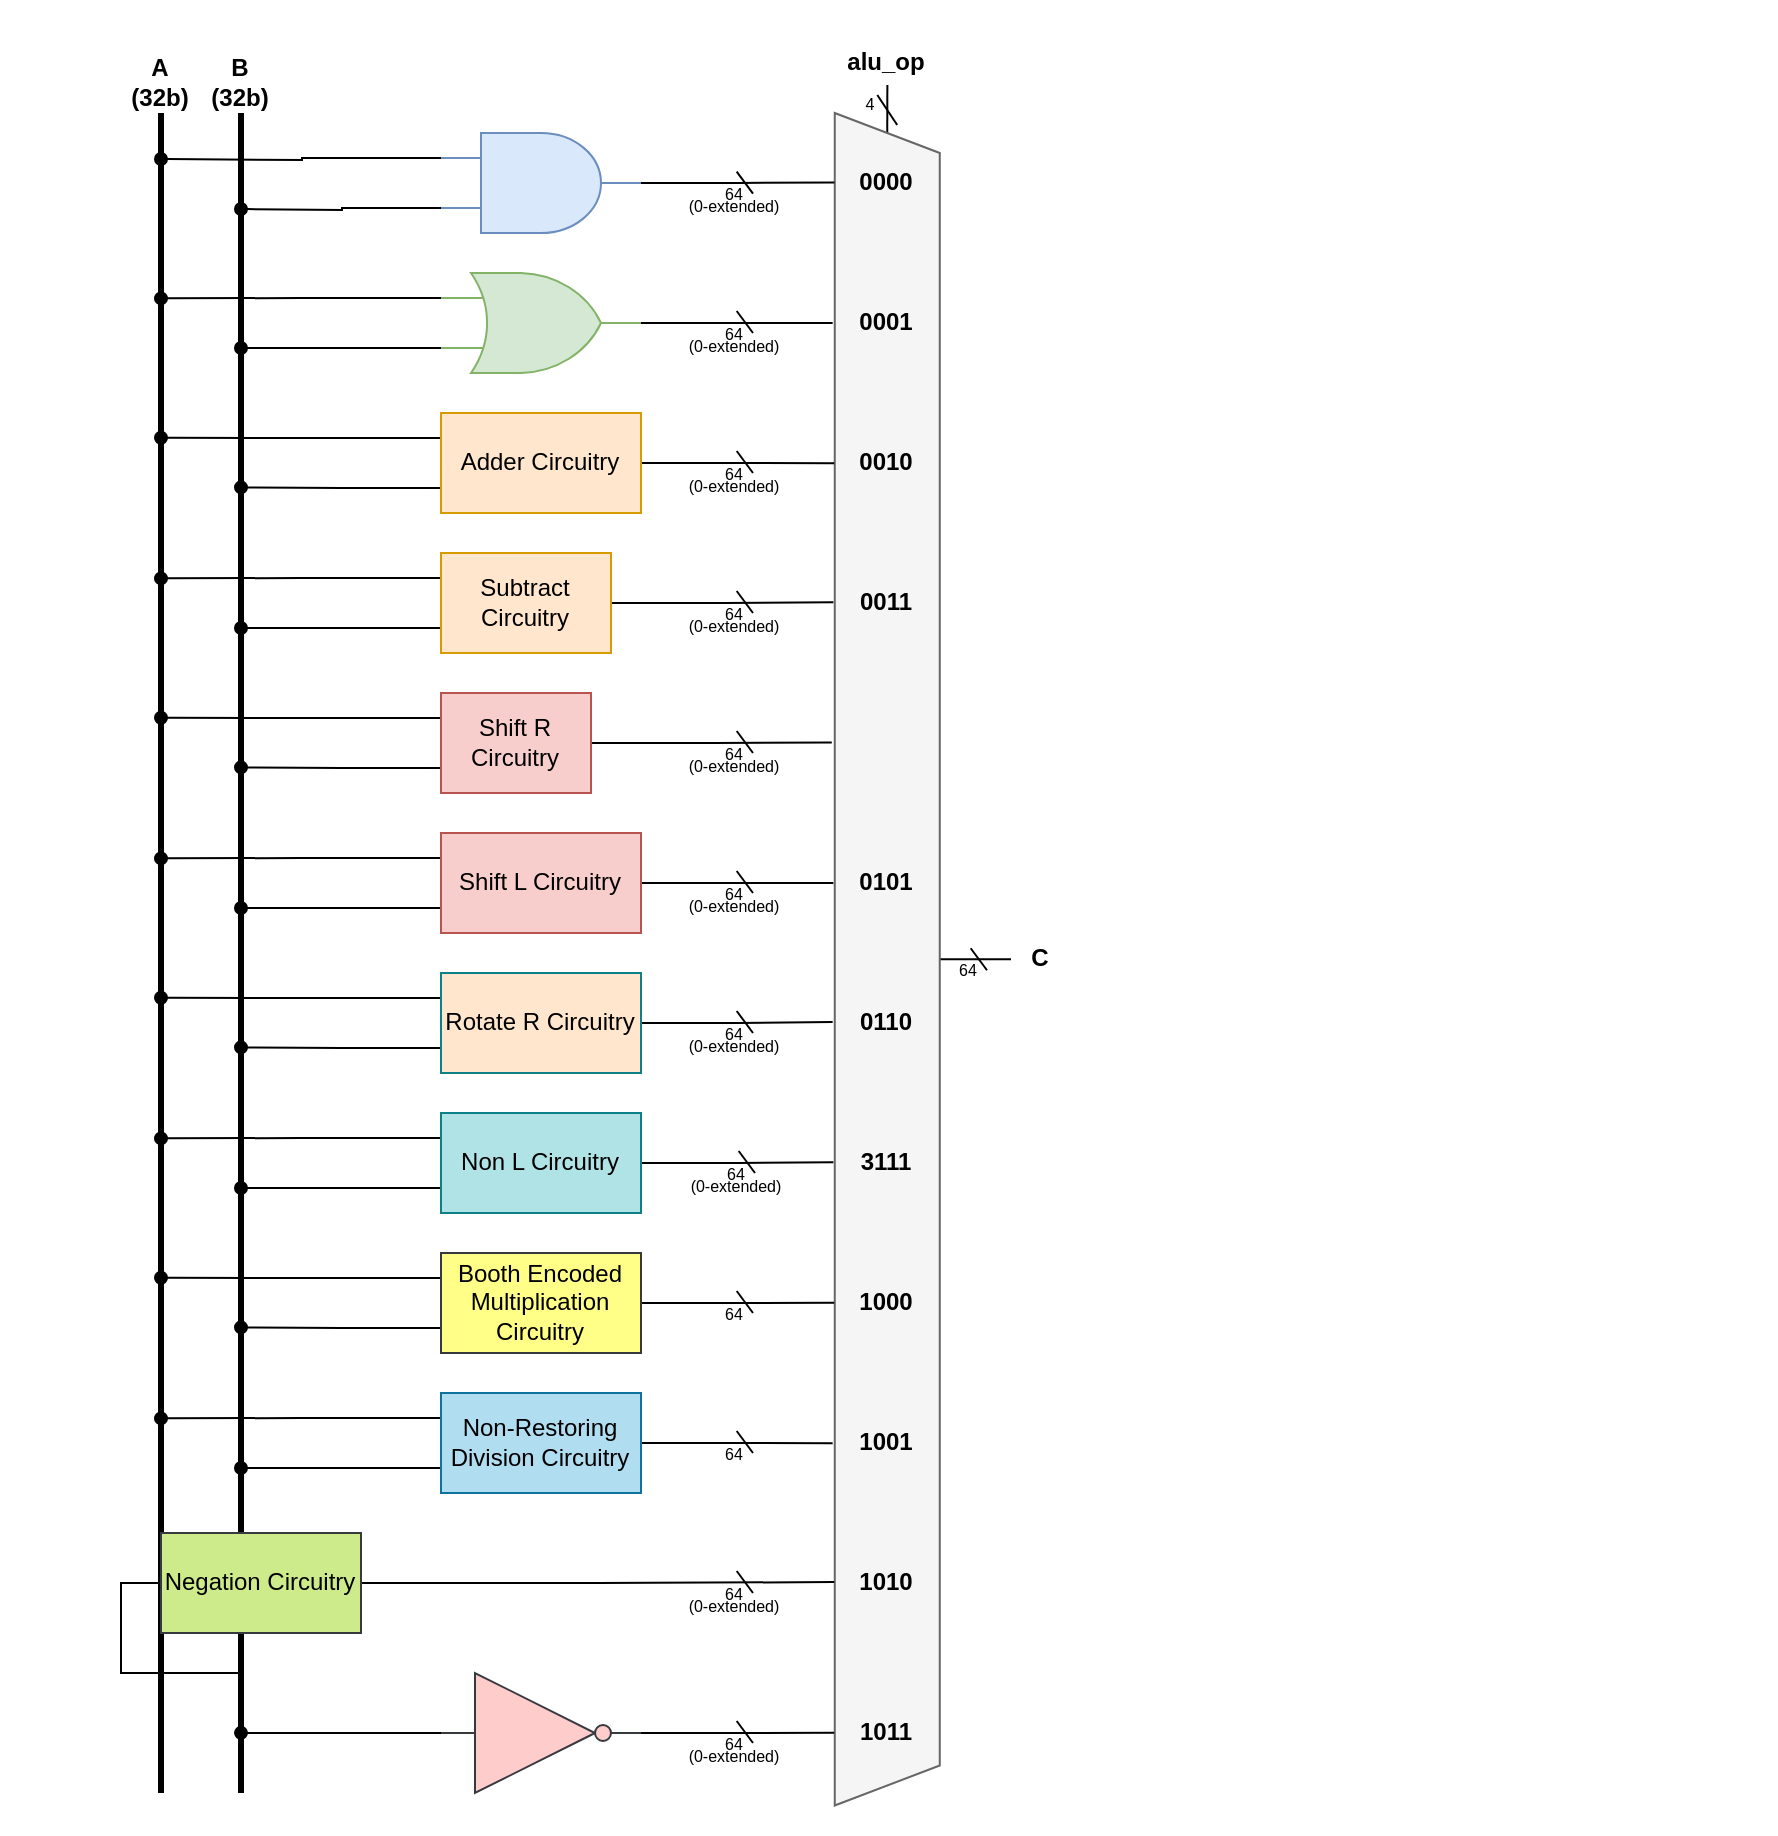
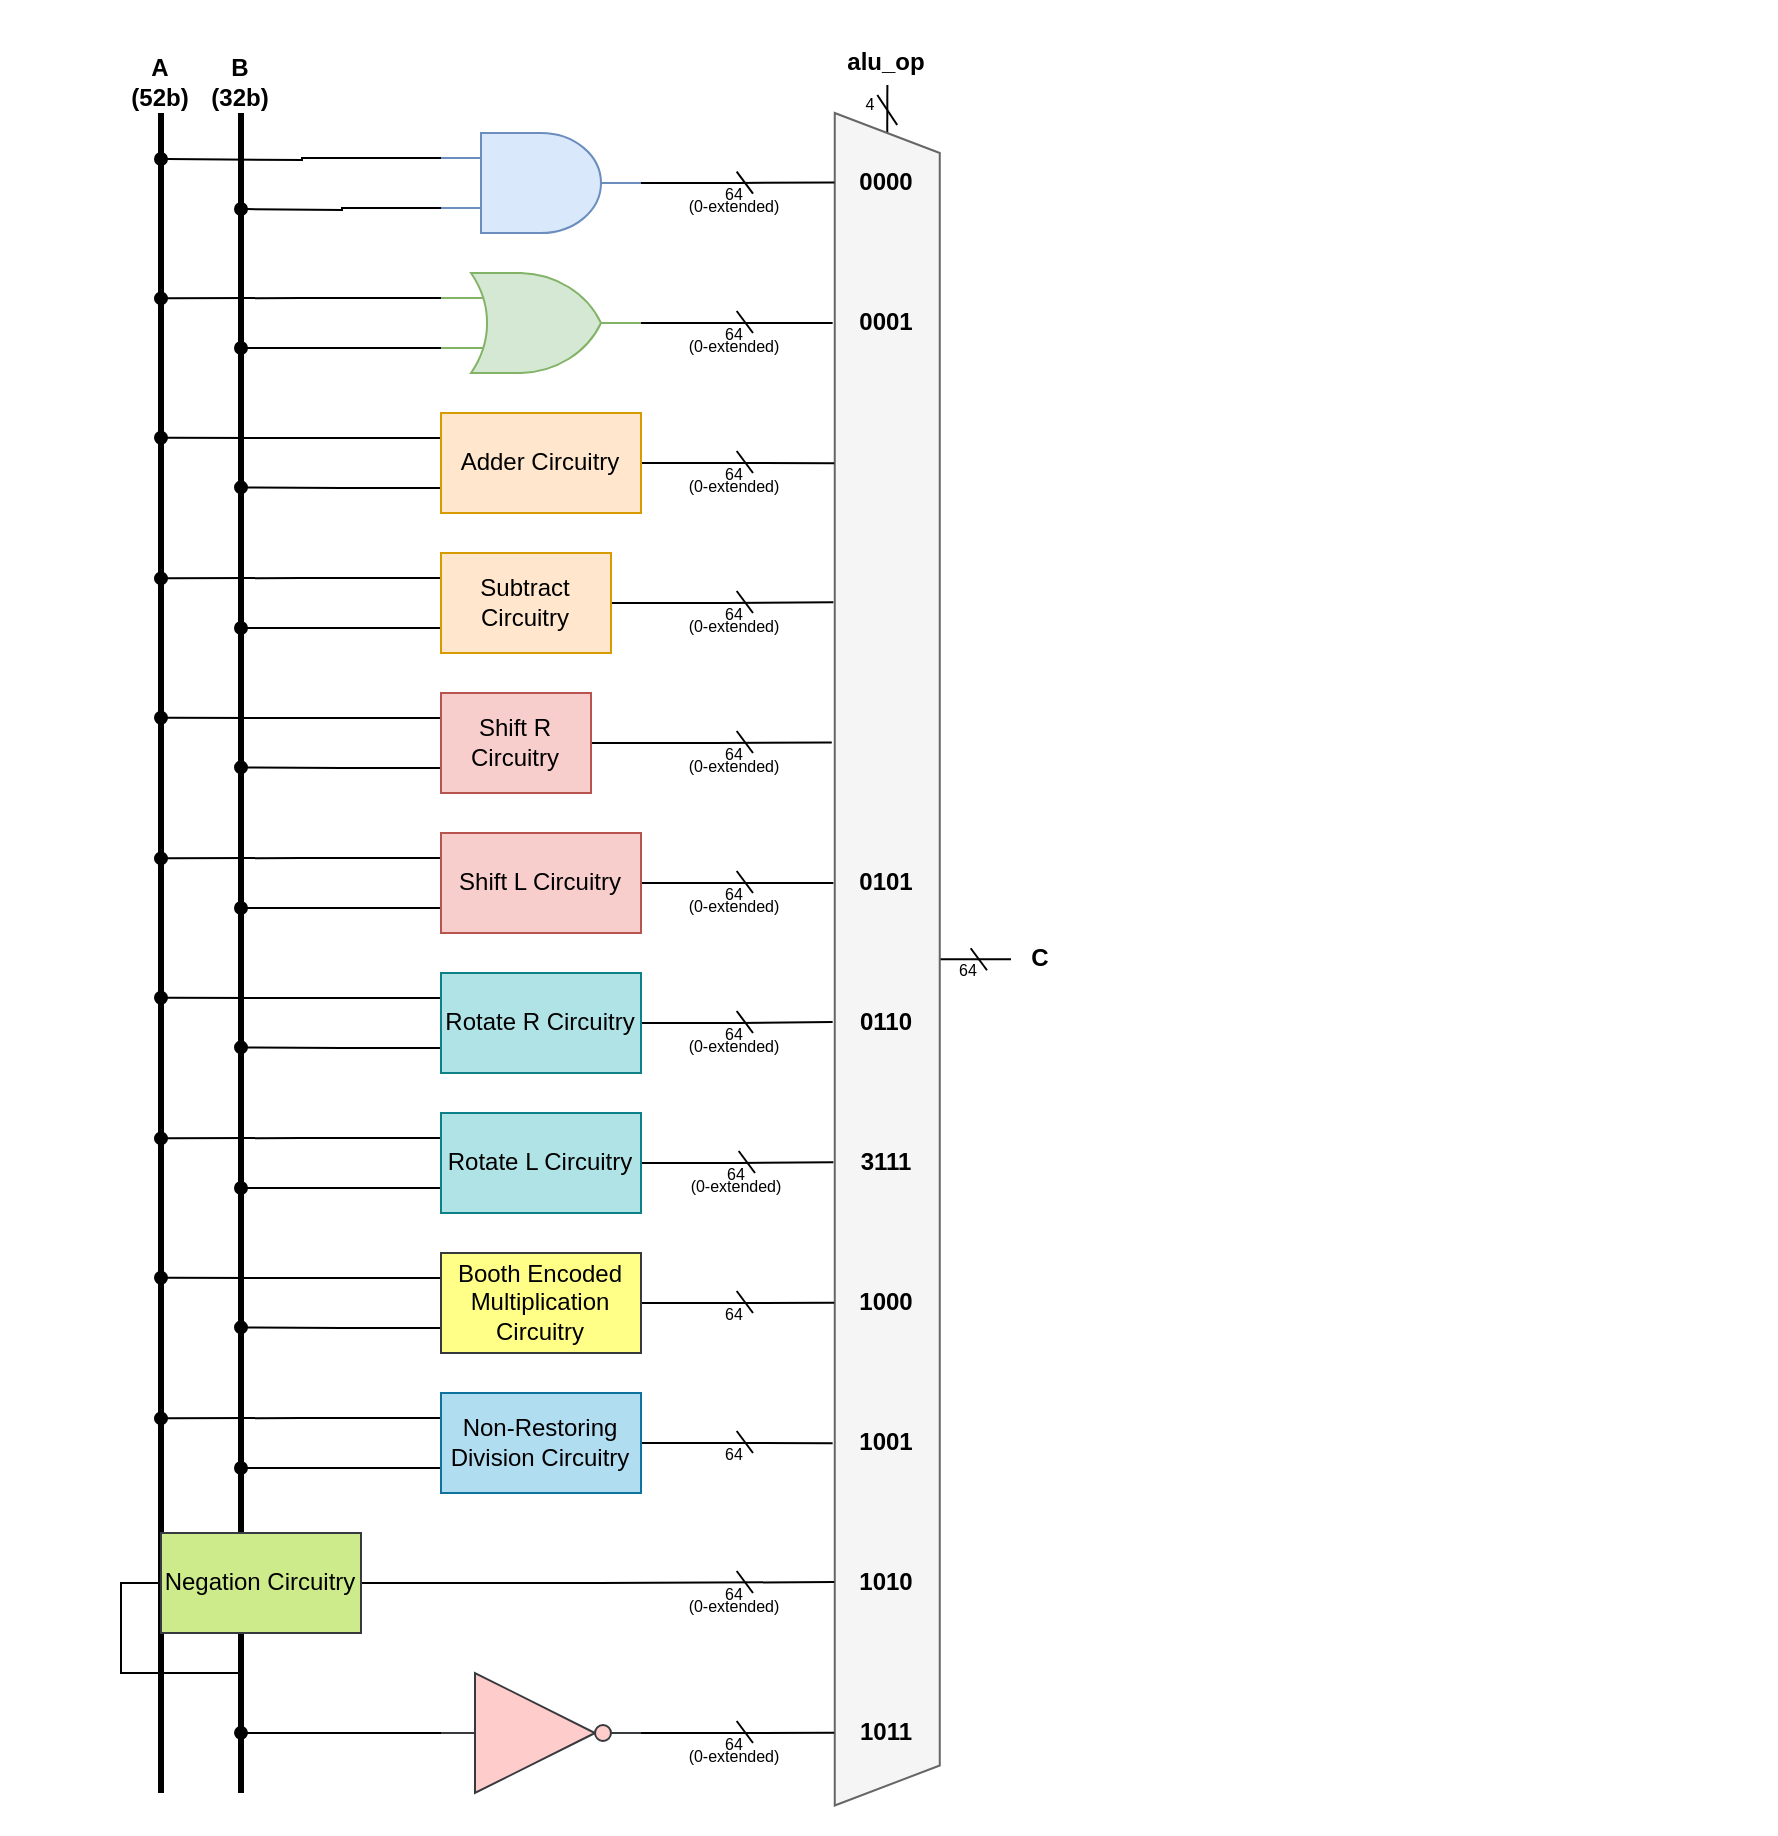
(161, 83) -> (161, 83)
(887, 463) -> none
(887, 603) -> none
(541, 1023) -> (541, 1023)
(541, 1163) -> (541, 1163)
